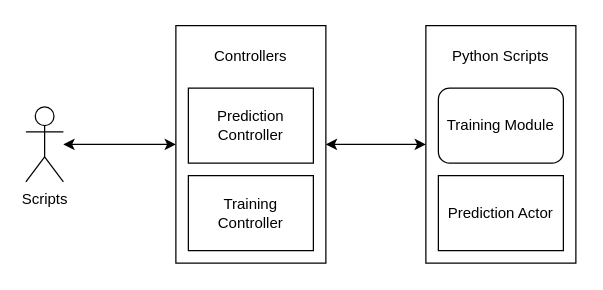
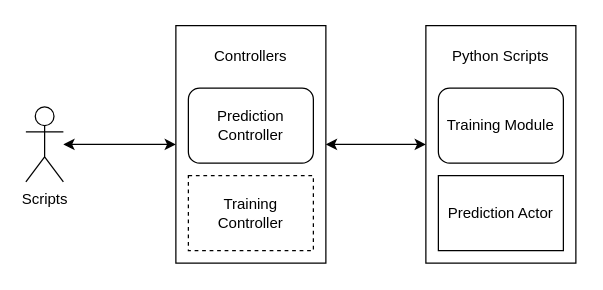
(251, 126) -> (251, 126)
(251, 213) -> (251, 213)
